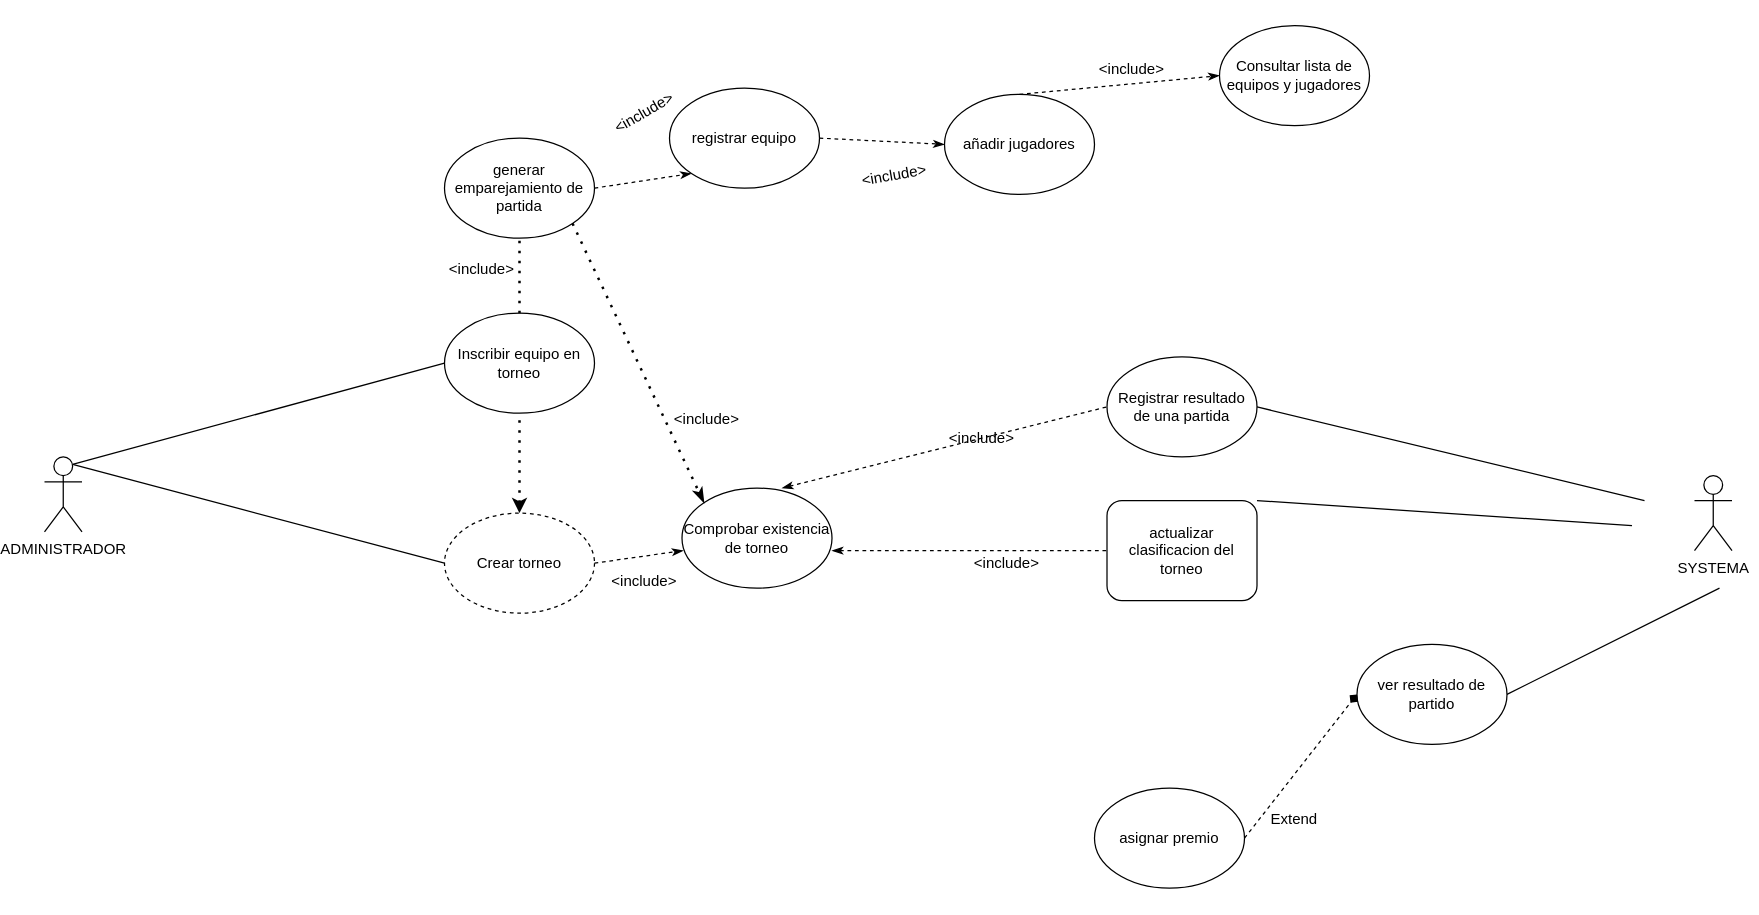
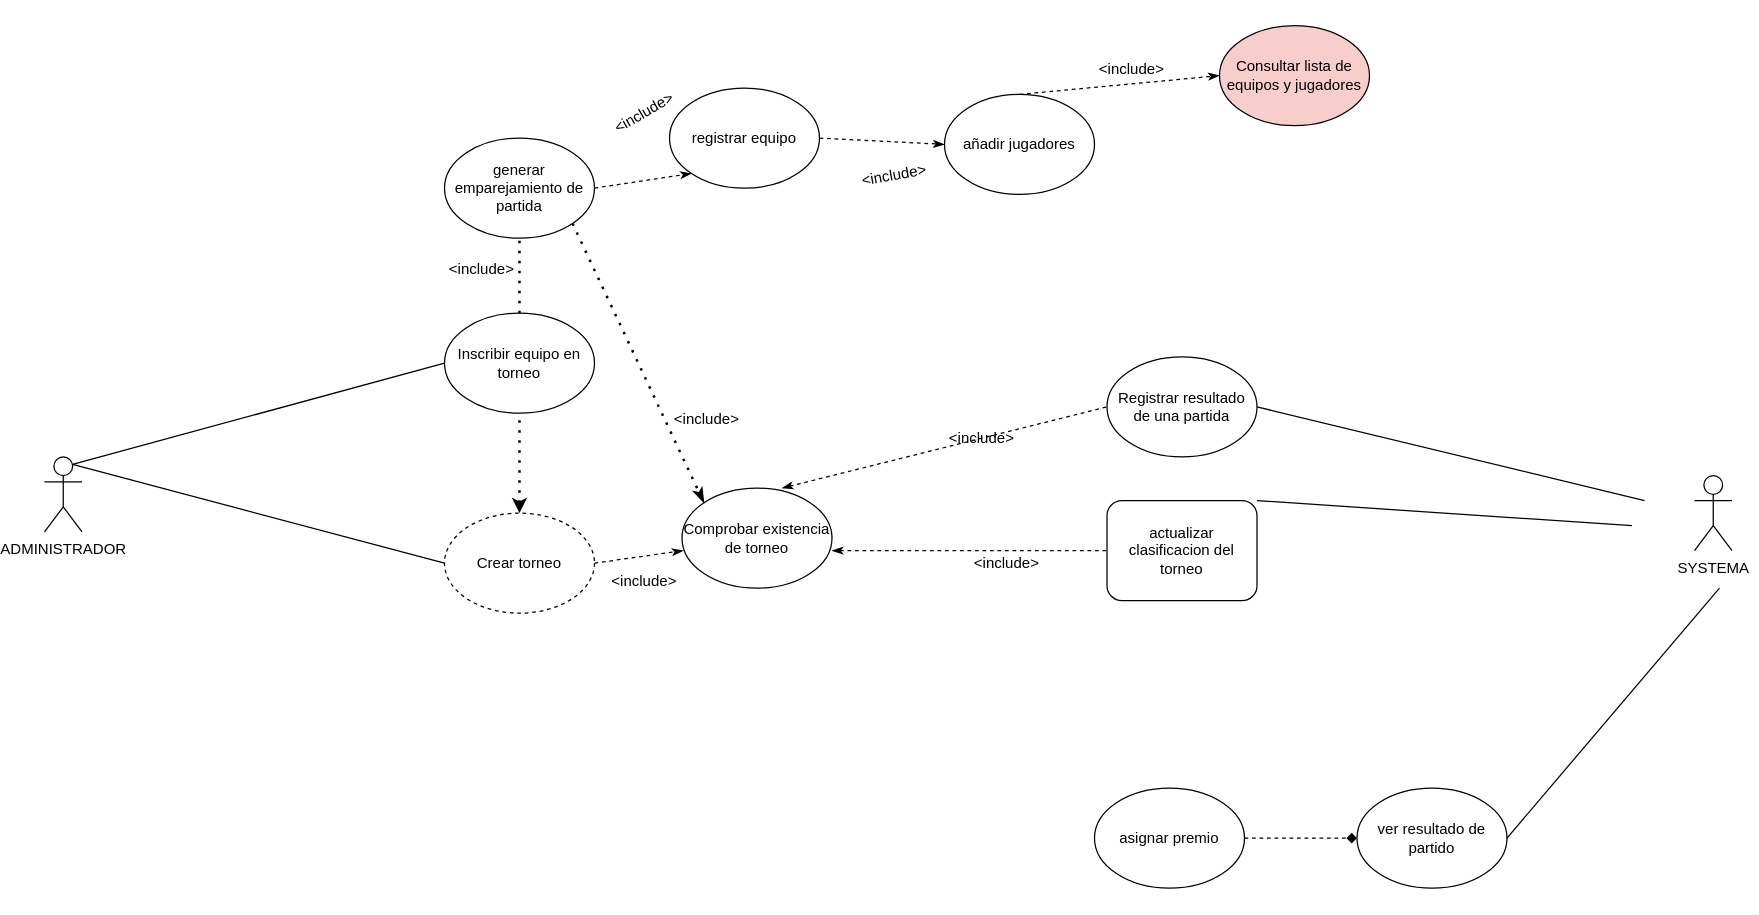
(1294, 76) -> (1294, 76)
(1432, 694) -> (1432, 838)
(1294, 819) -> none
